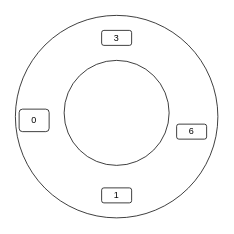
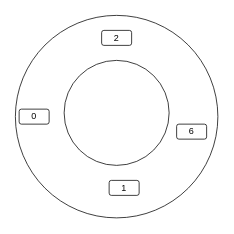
(117, 38) -> (117, 38)
(34, 120) -> (34, 117)
(117, 195) -> (124, 188)
